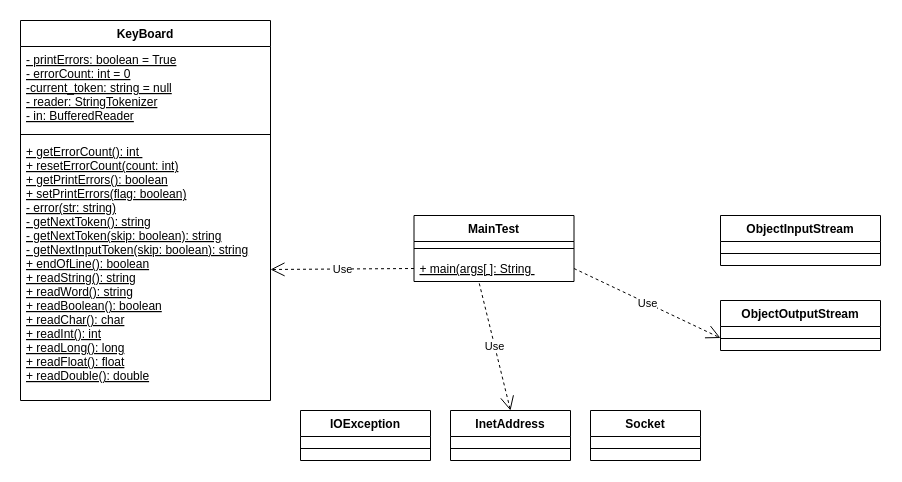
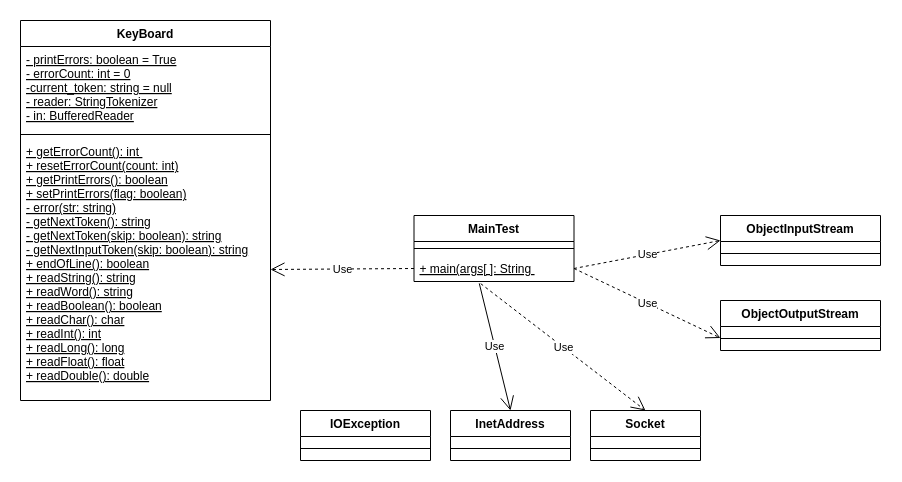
none -> (647, 255)
(486, 312) -> (486, 312)
none -> (562, 346)
